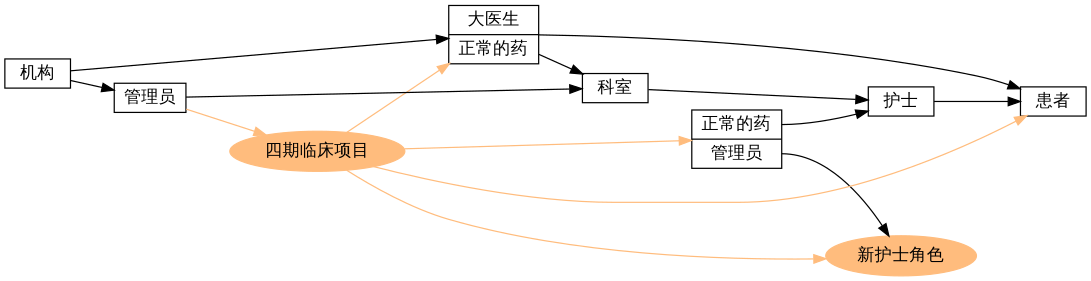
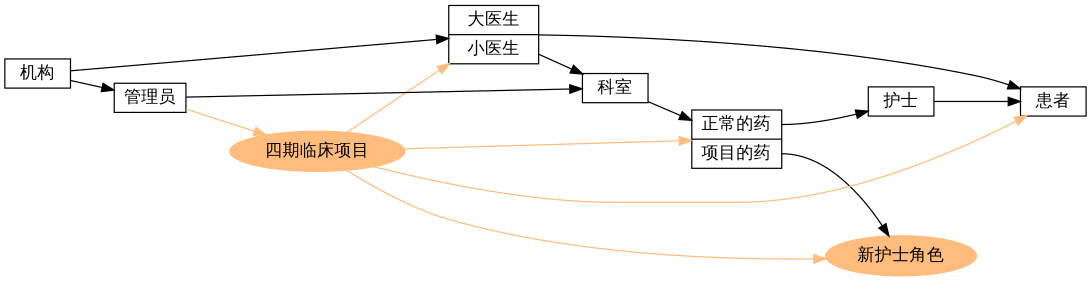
(494, 49) -> (494, 49)
(752, 95) -> (664, 109)
(737, 153) -> (737, 153)
